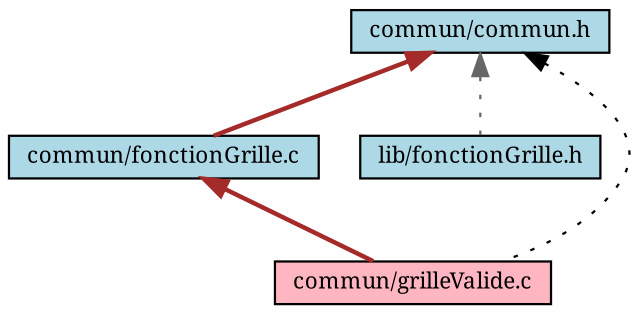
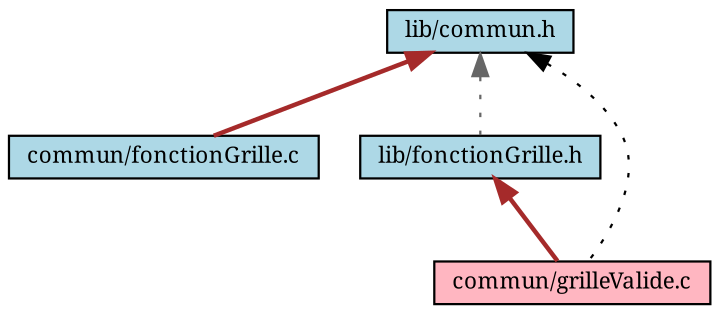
(480, 31) -> (480, 31)
(299, 225) -> (533, 229)
